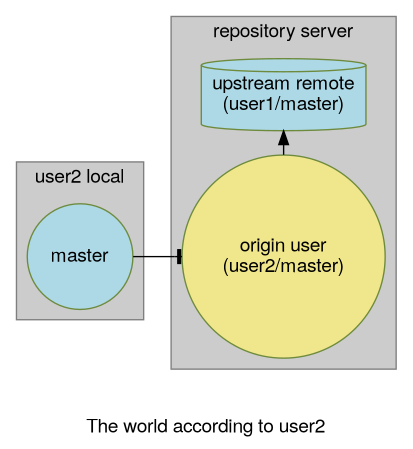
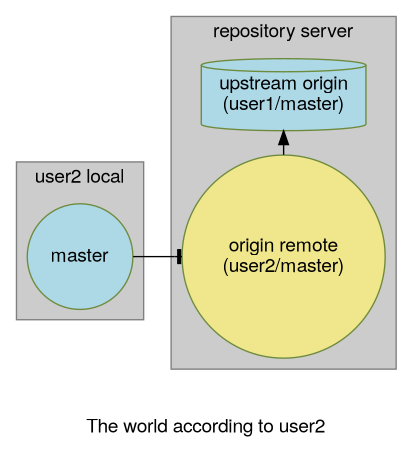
(284, 95) -> (284, 95)
(284, 257) -> (284, 257)
